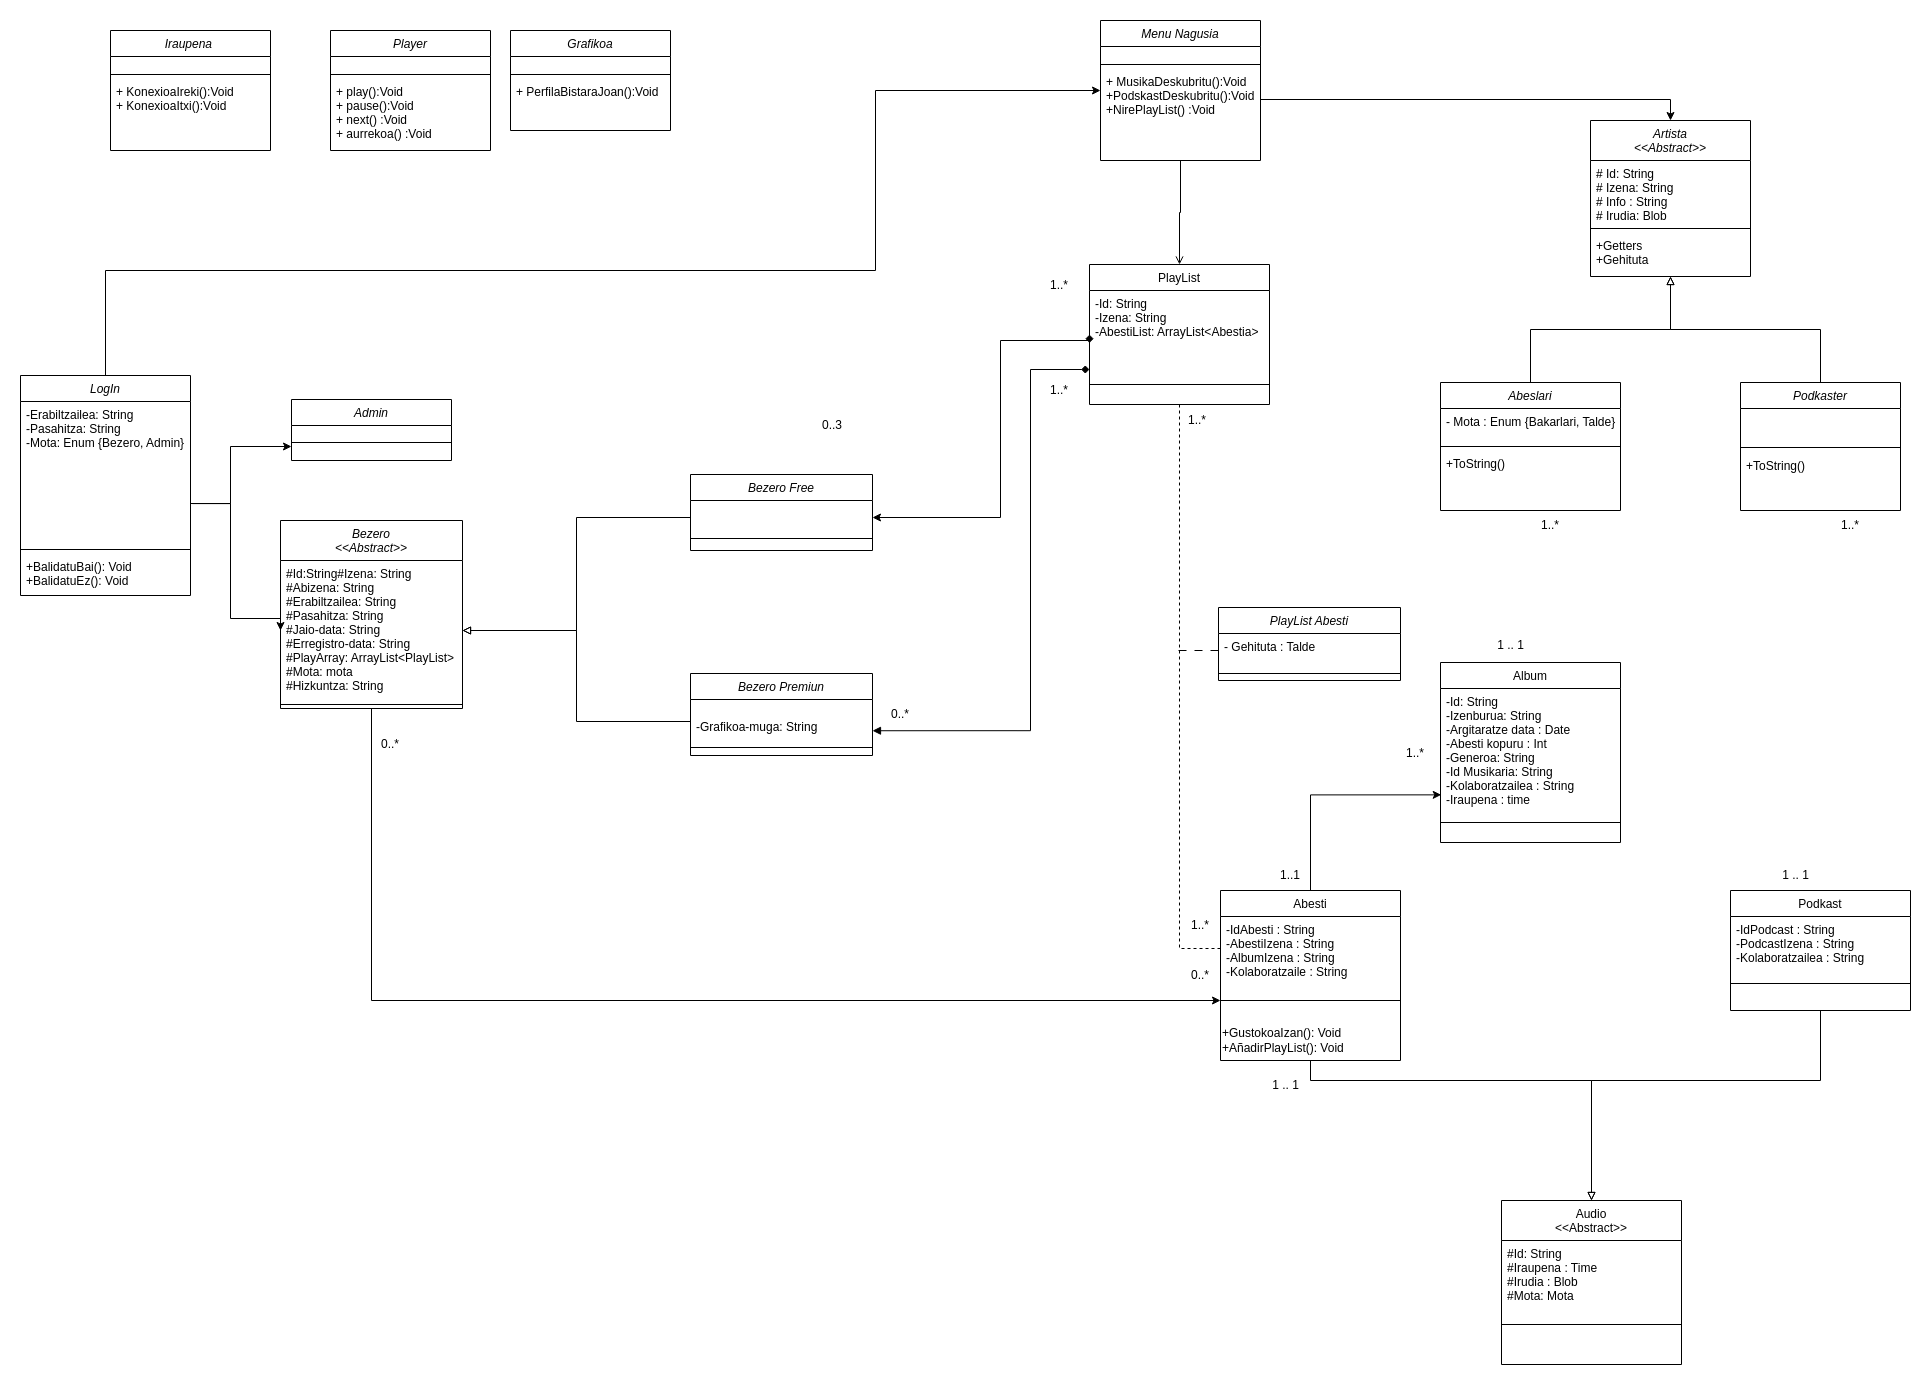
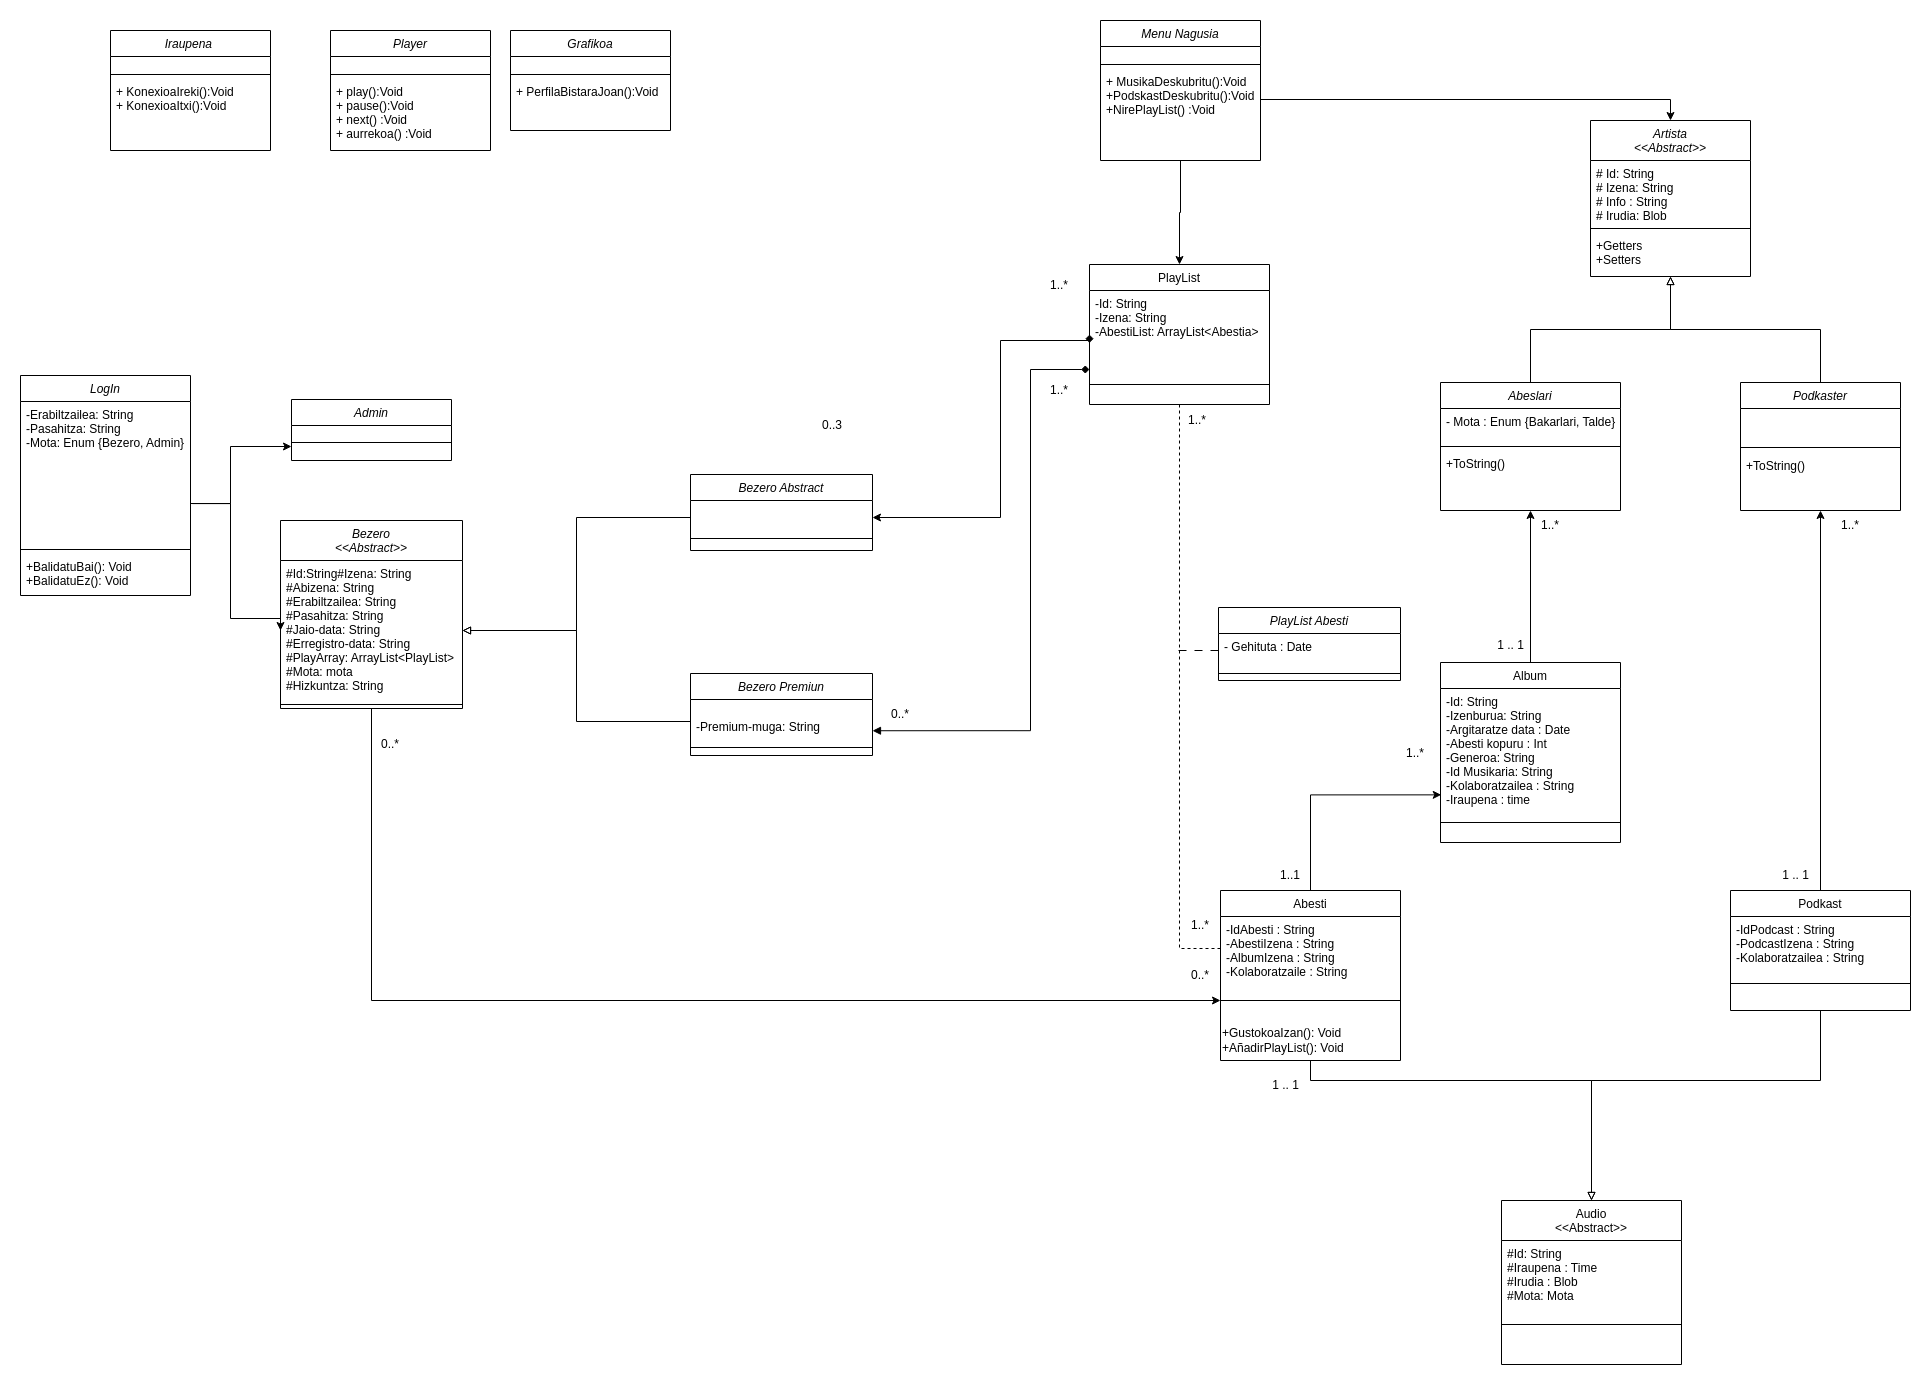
(1623, 246) -> (1623, 246)
(1180, 257) -> (1180, 256)
(637, 271) -> none
(781, 488) -> (781, 488)
none -> (1531, 590)
(1275, 647) -> (1273, 647)
none -> (1821, 704)
(764, 727) -> (760, 727)
